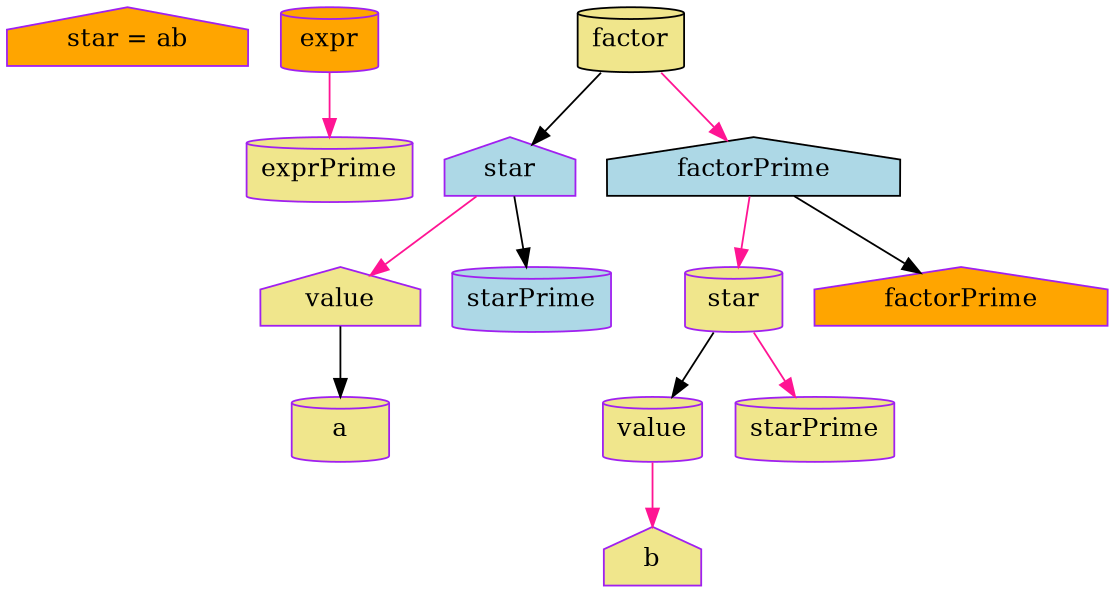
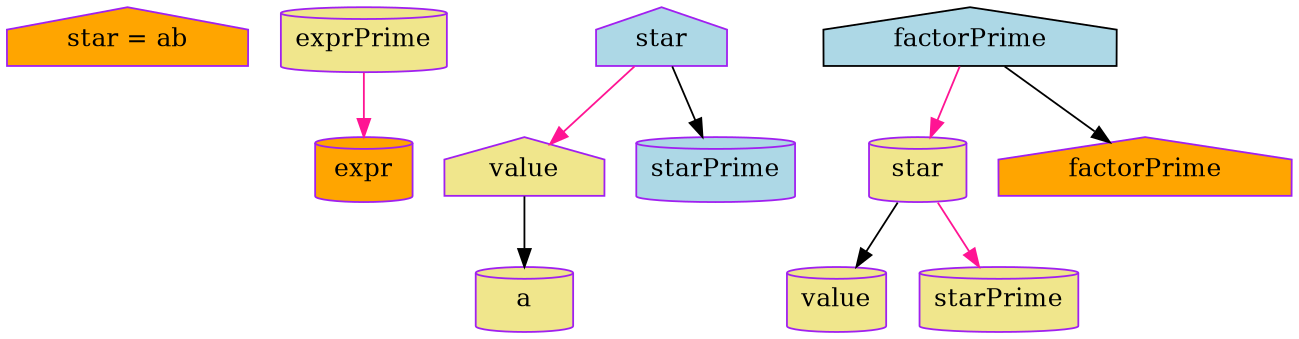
(631, 40) -> none
(330, 96) -> (364, 96)
(653, 559) -> none
